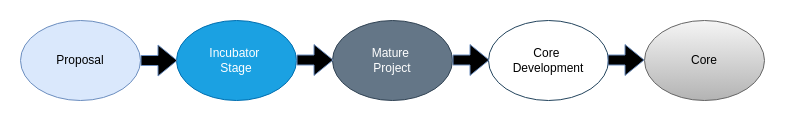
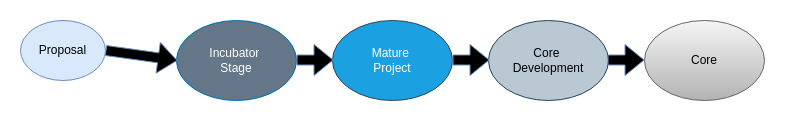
(81, 61) -> (63, 51)
(237, 61) -> (237, 61)
(393, 61) -> (393, 61)
(549, 61) -> (549, 61)
